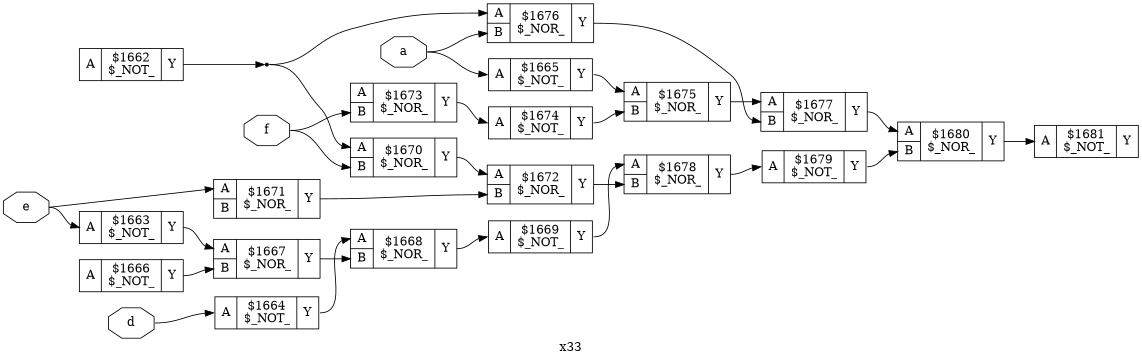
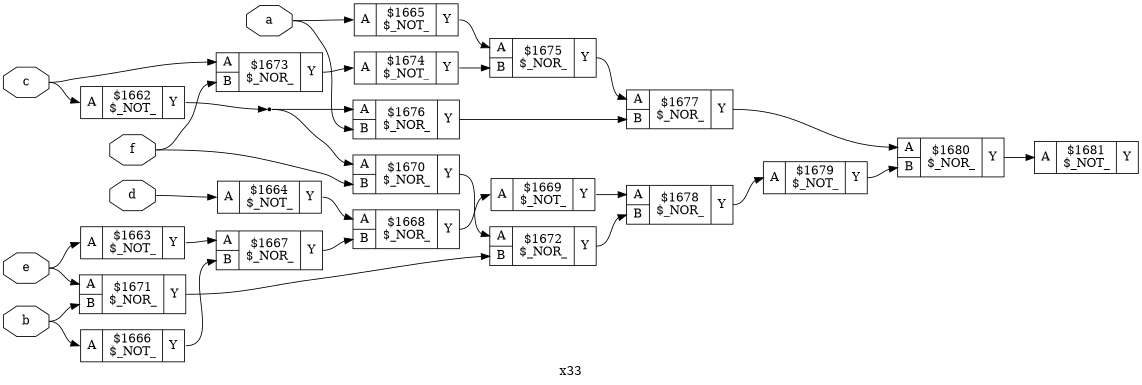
none -> (26, 82)
none -> (26, 321)
